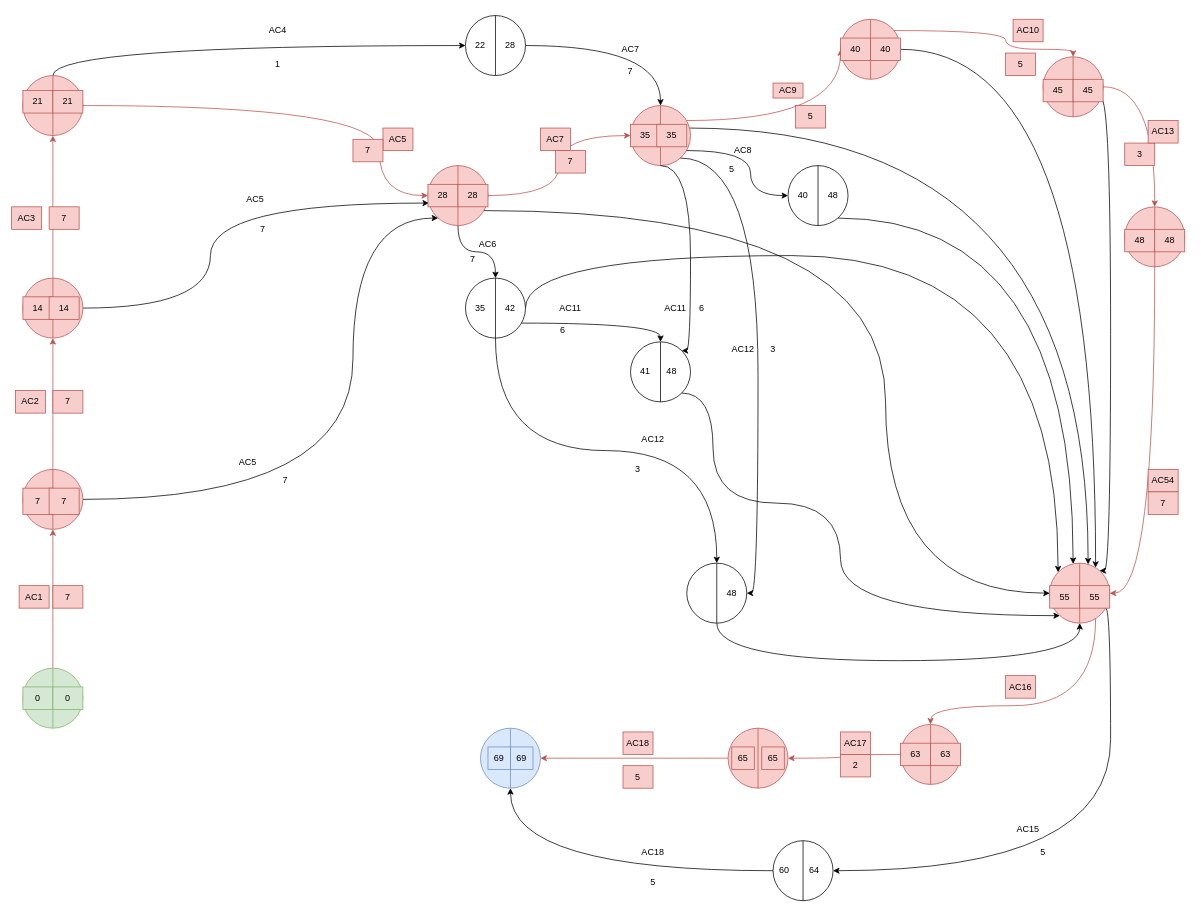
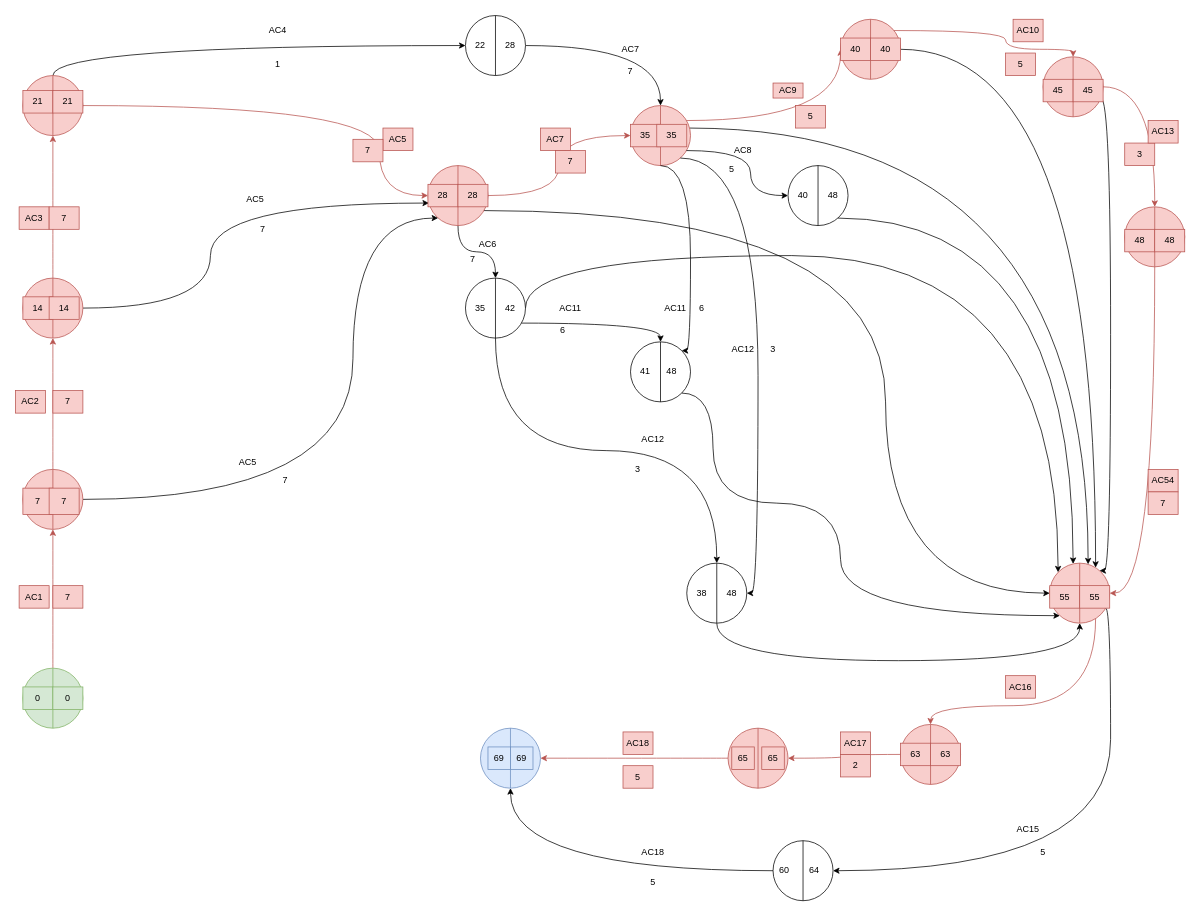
(27, 218) -> (34, 218)
none -> (702, 593)
